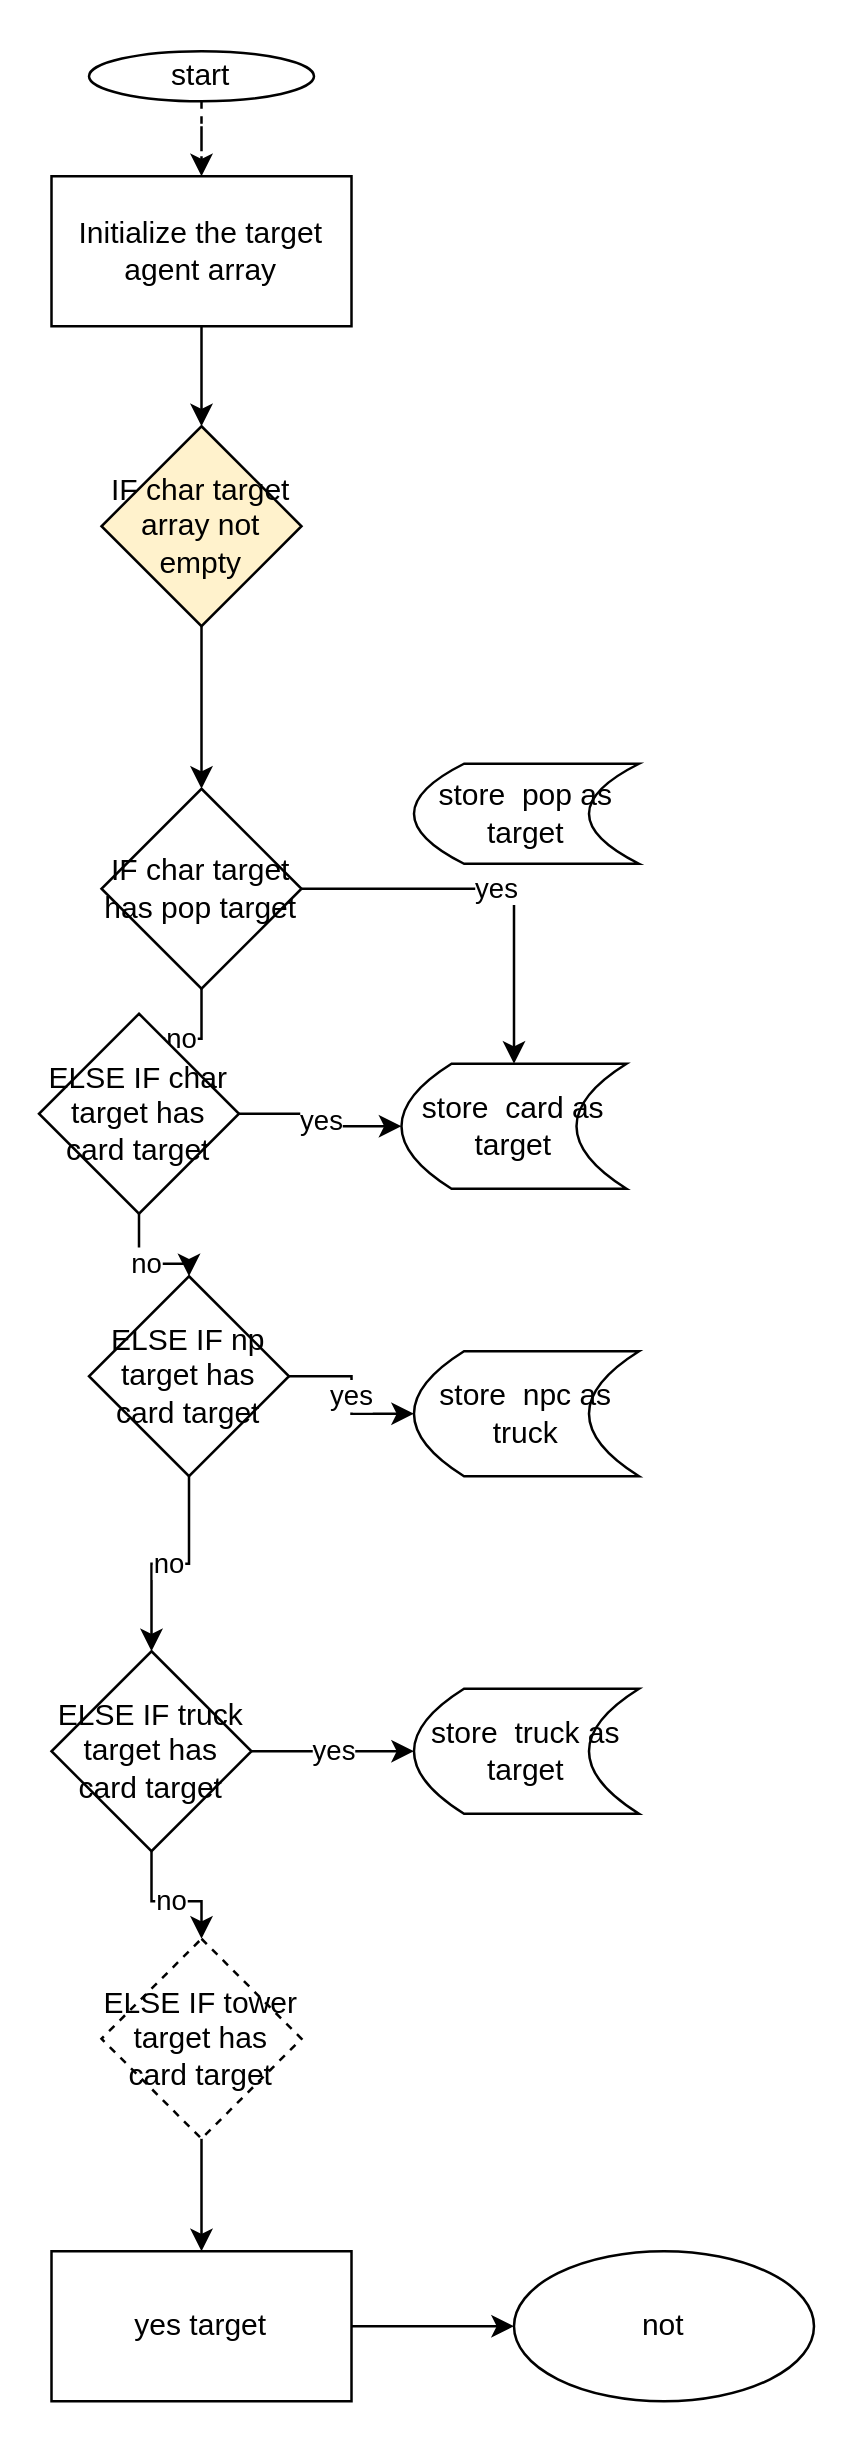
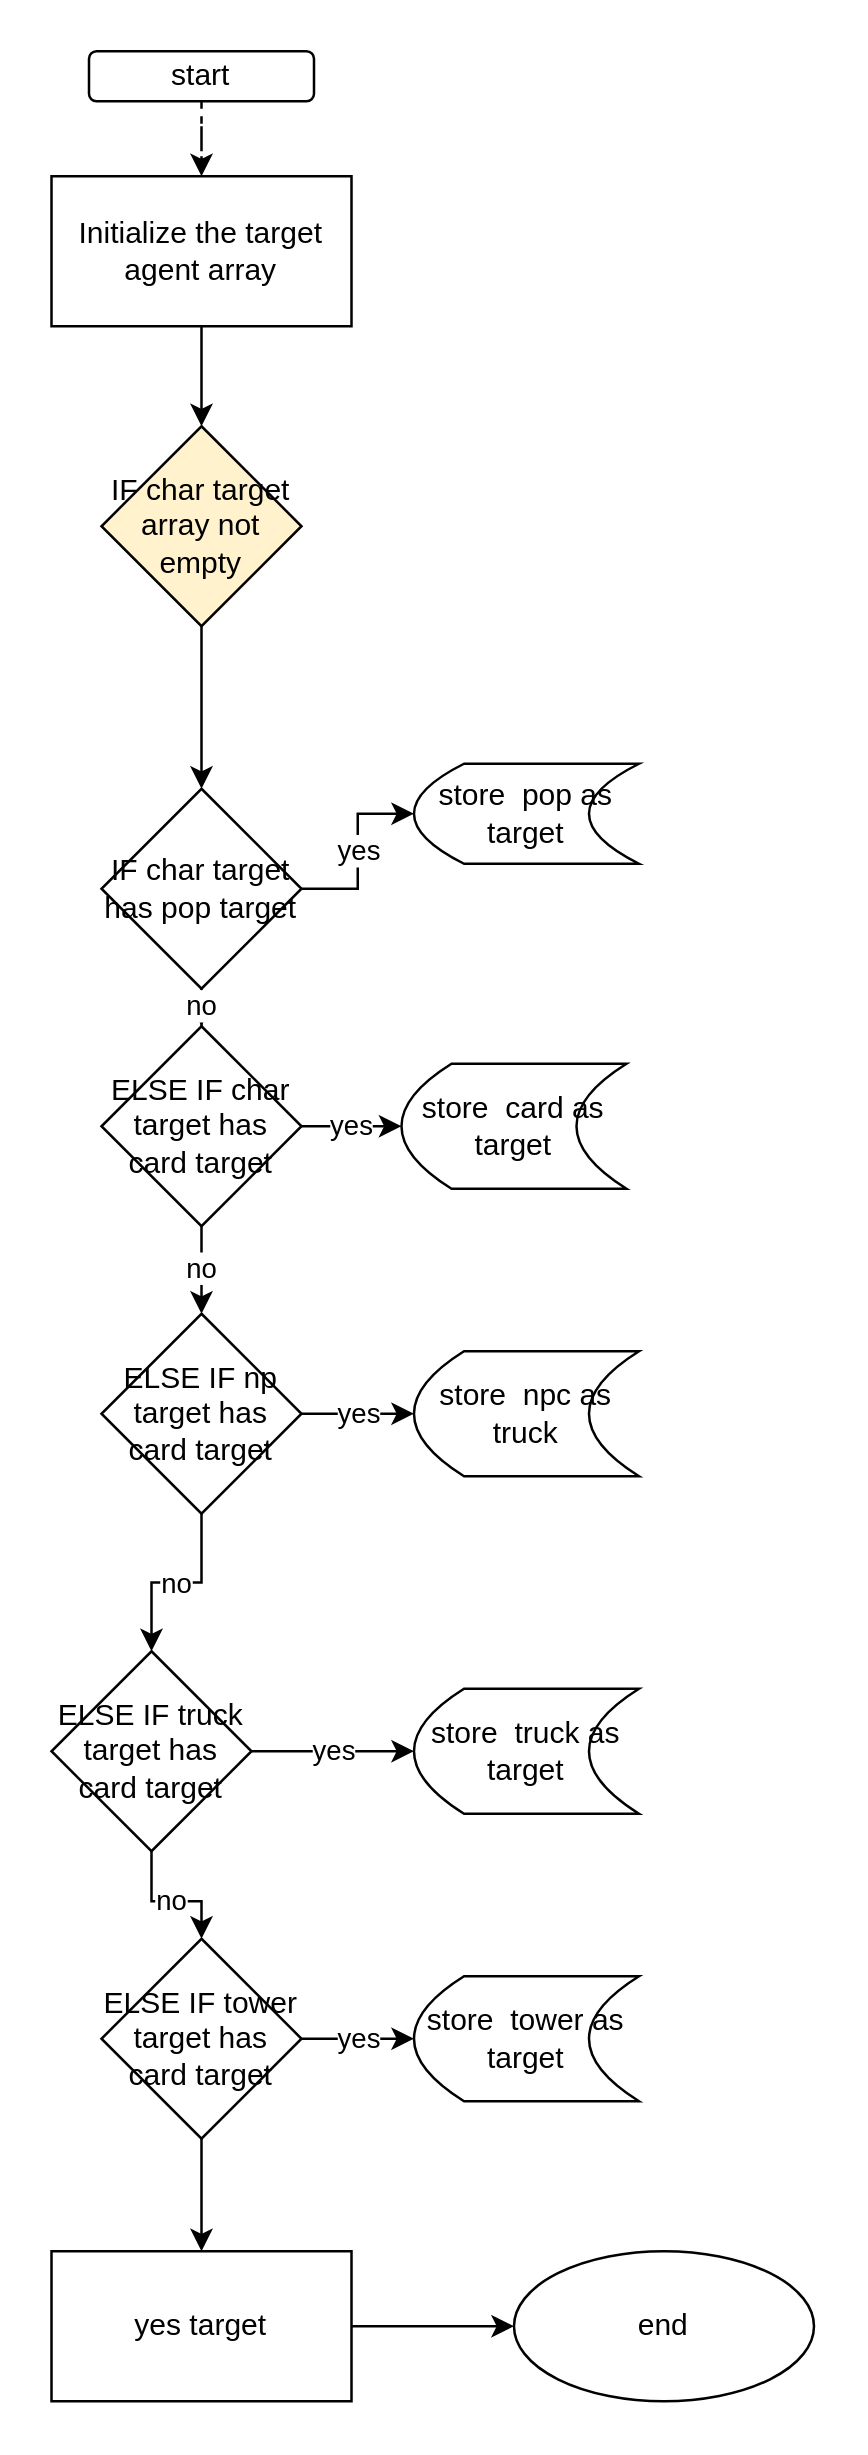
(201, 76) -> (201, 76)
(514, 890) -> (358, 832)
(139, 1114) -> (201, 1126)
(189, 1376) -> (201, 1414)
(201, 2039) -> (201, 2039)
none -> (350, 2039)
none -> (526, 2039)
(664, 2326) -> (664, 2326)
